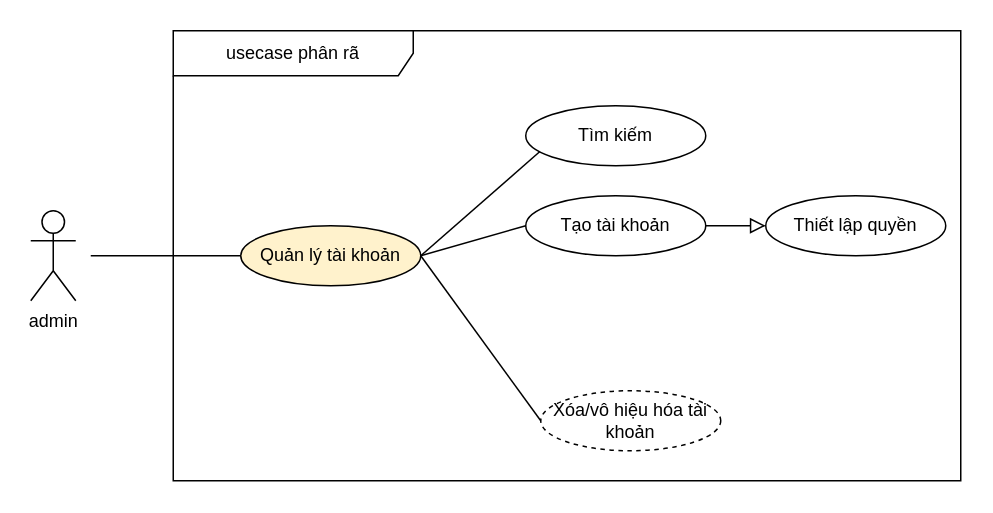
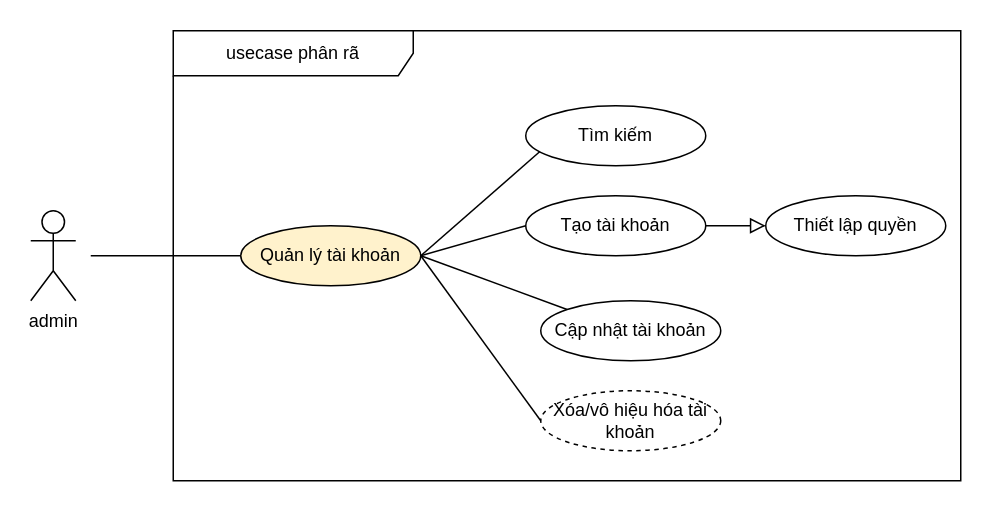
none -> (495, 283)
none -> (631, 331)
